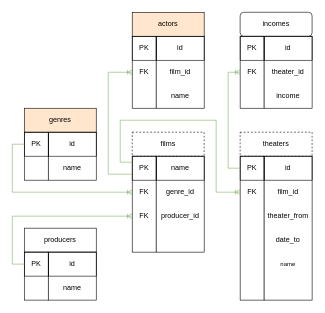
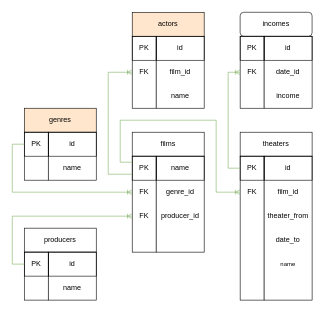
(288, 72) -> (288, 72)
(168, 144) -> (168, 144)
(276, 144) -> (276, 144)
